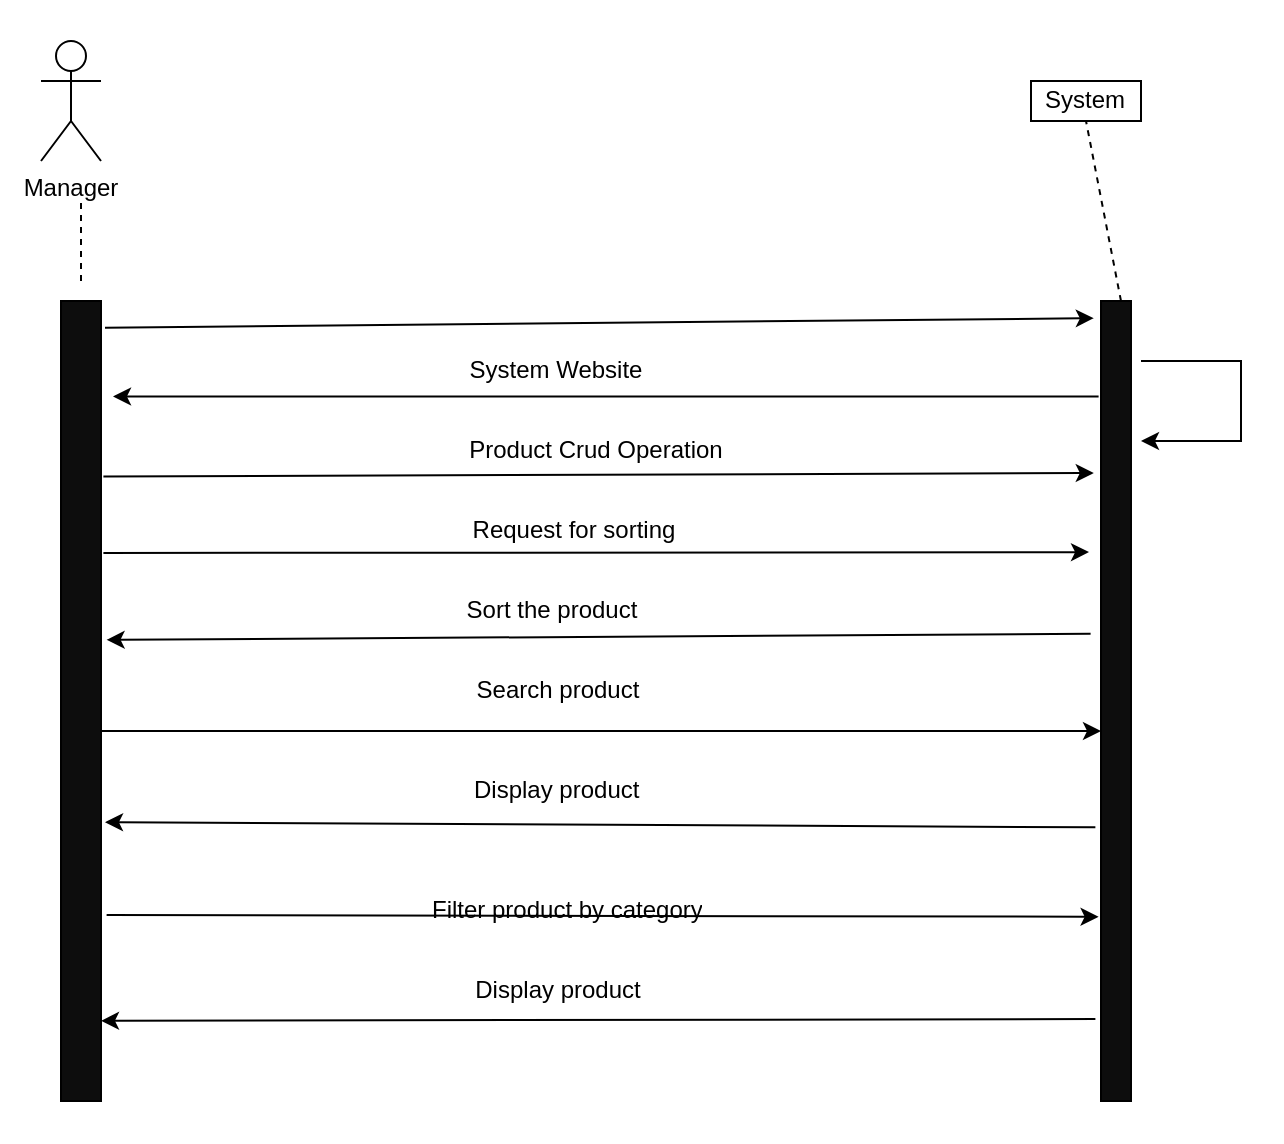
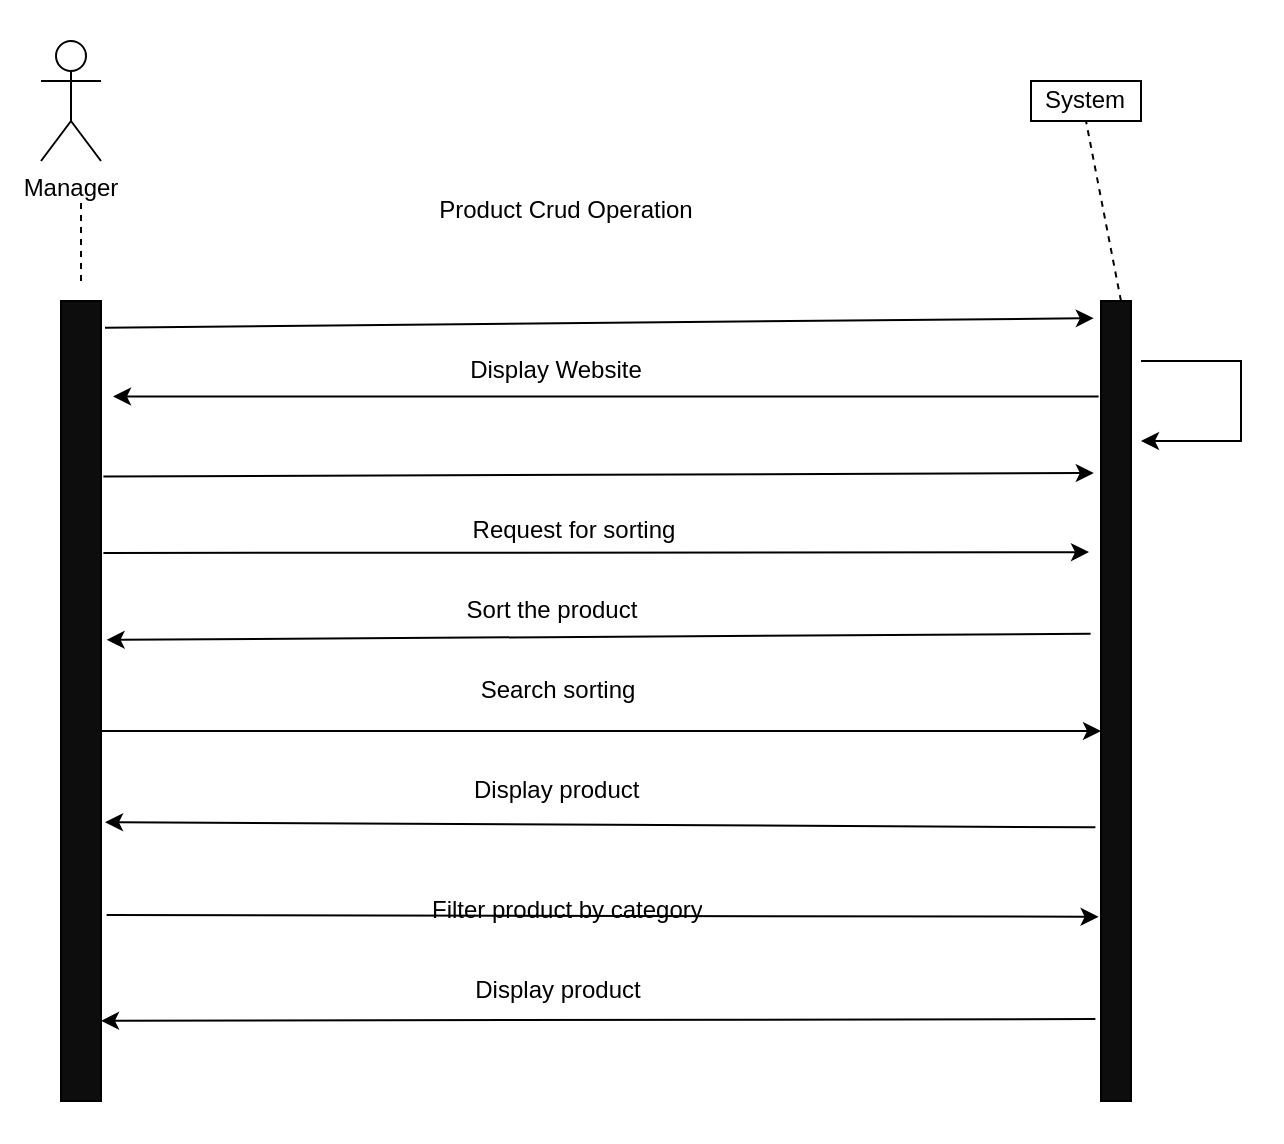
(557, 371) -> (557, 371)
(597, 451) -> (567, 211)
(559, 691) -> (559, 691)
